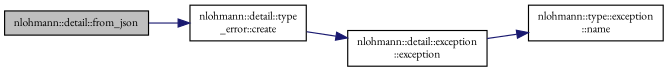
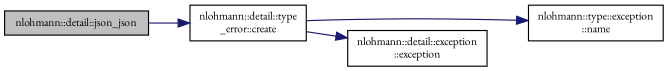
(77, 23) -> (77, 23)
(502, 36) -> (412, 19)
